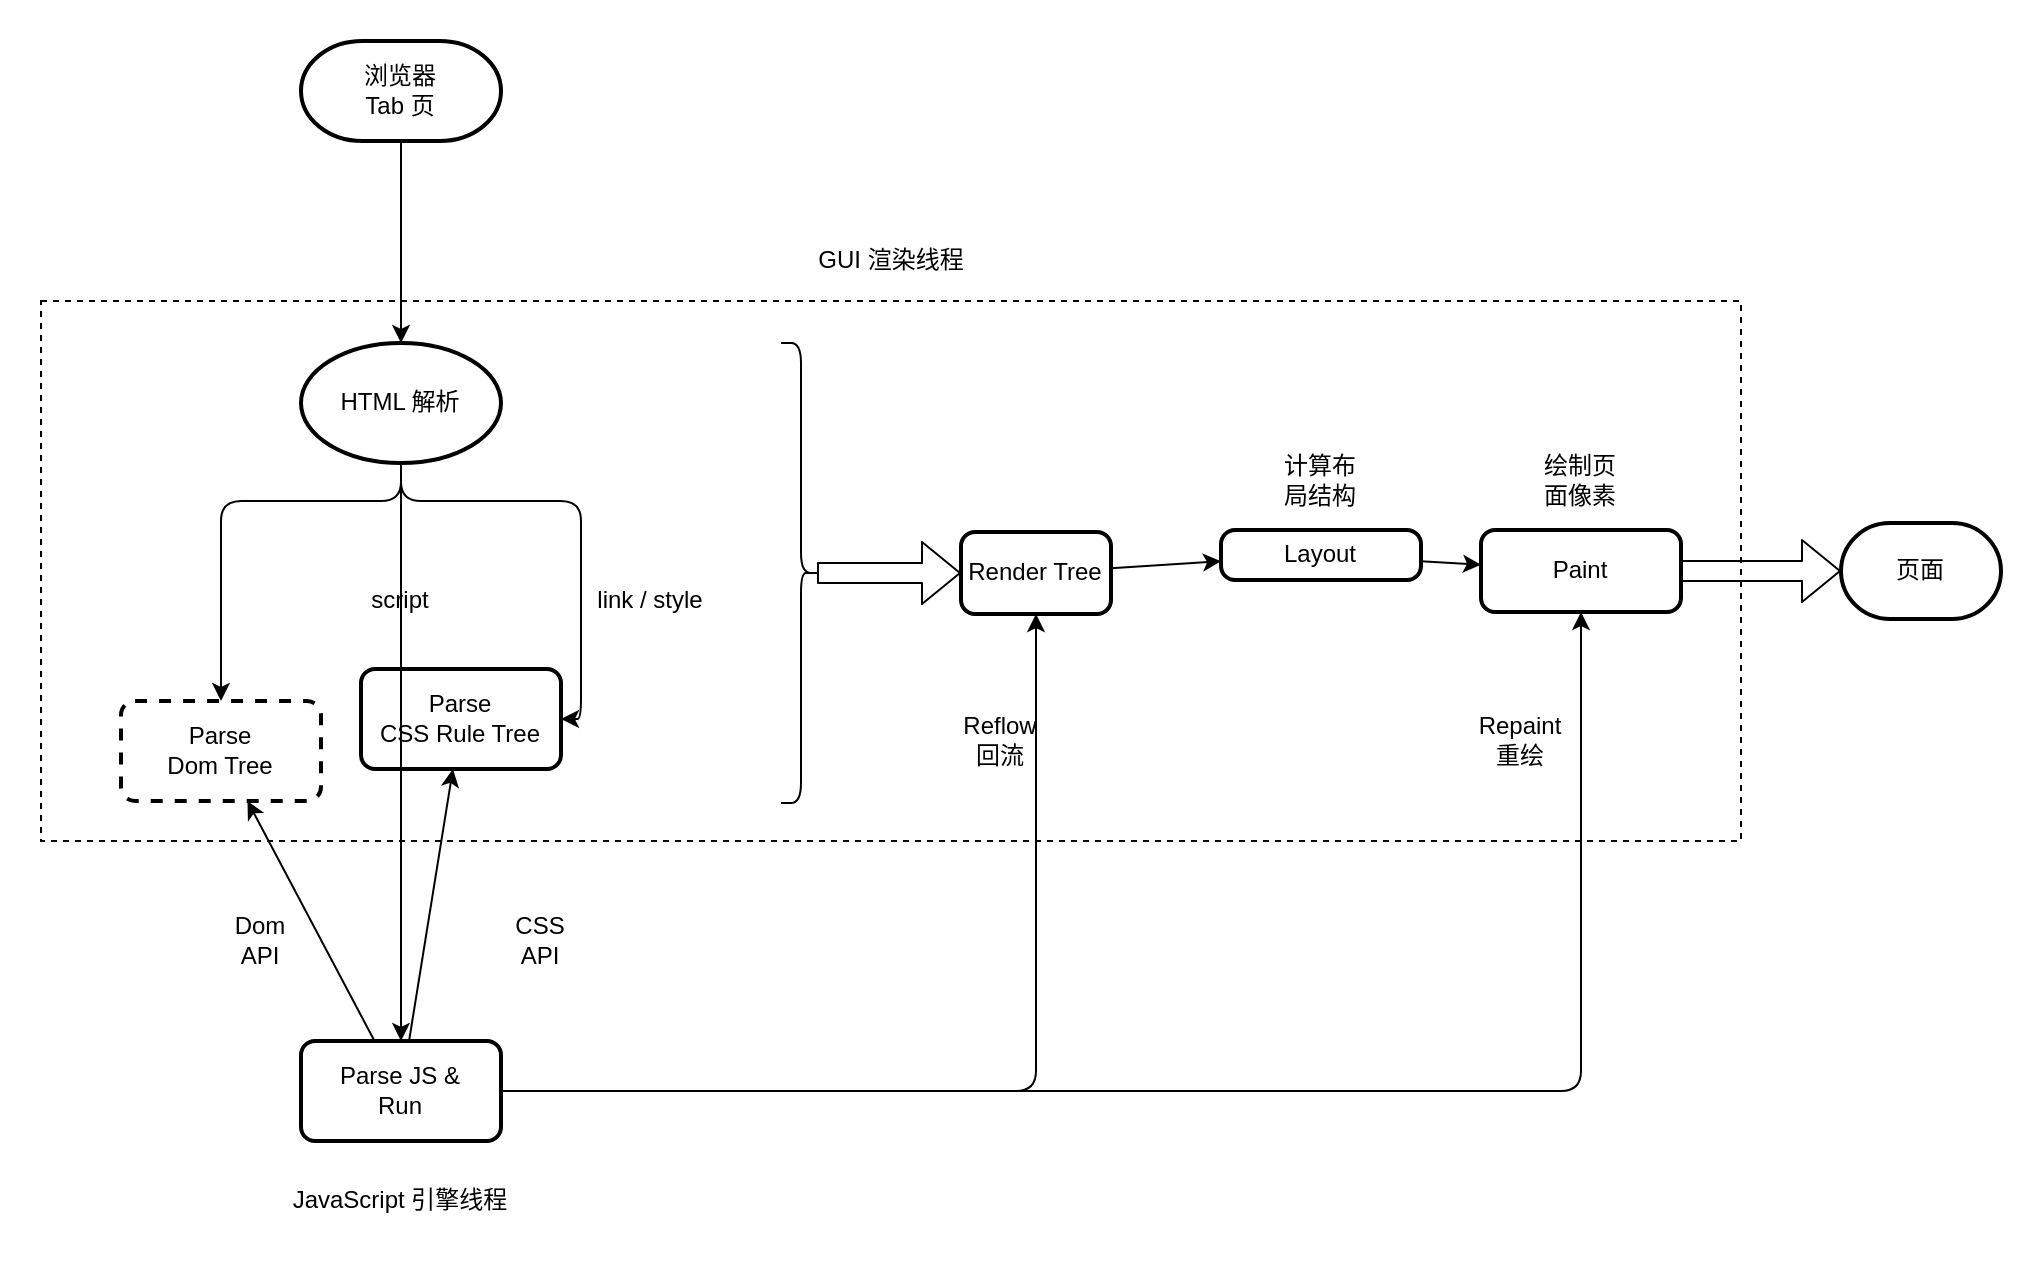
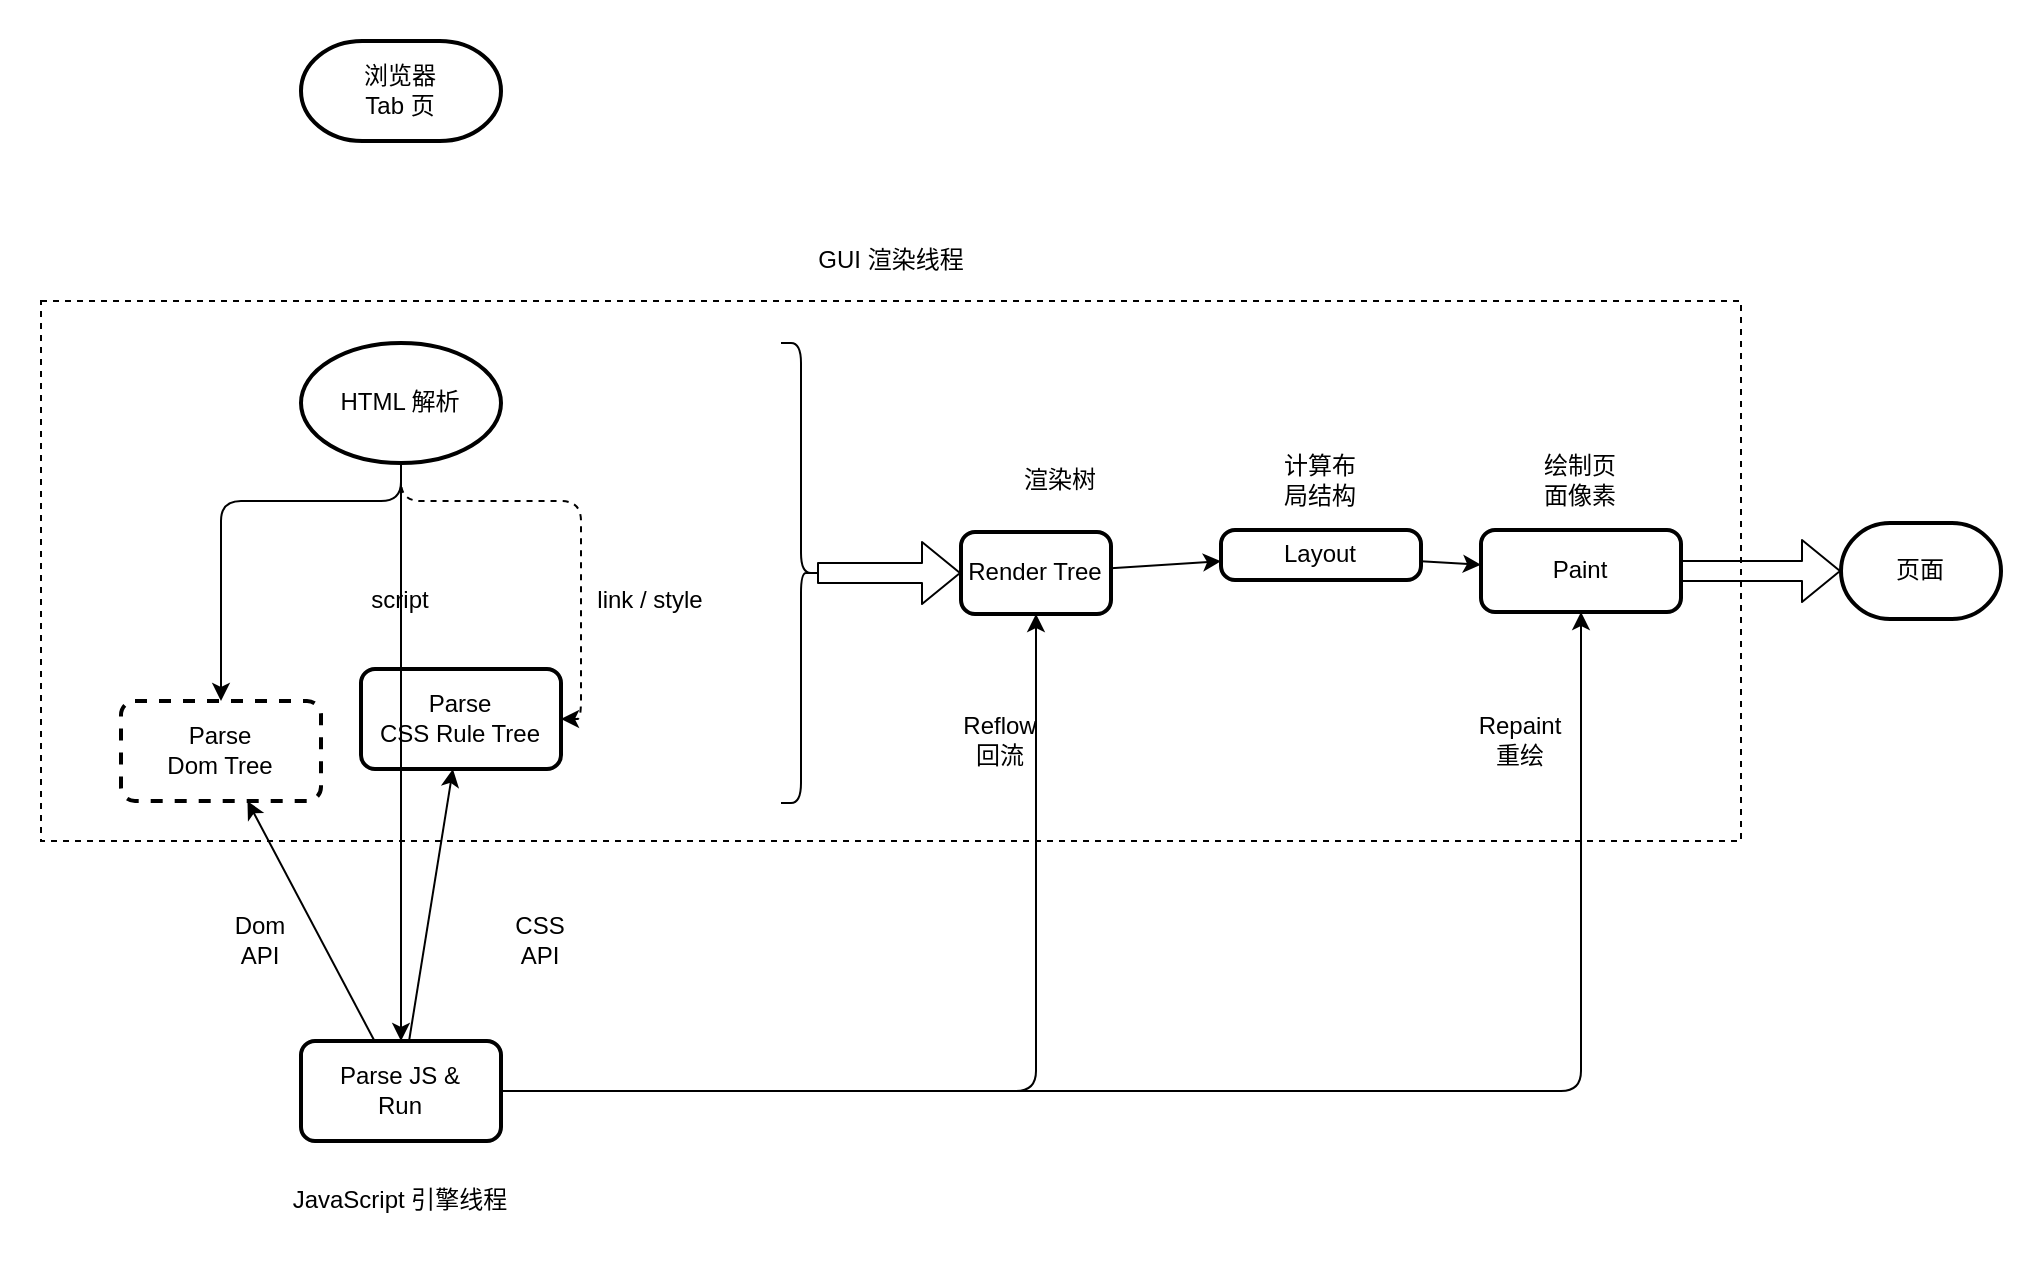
(401, 235) -> none
none -> (1061, 481)
(581, 530) -> (581, 530)
